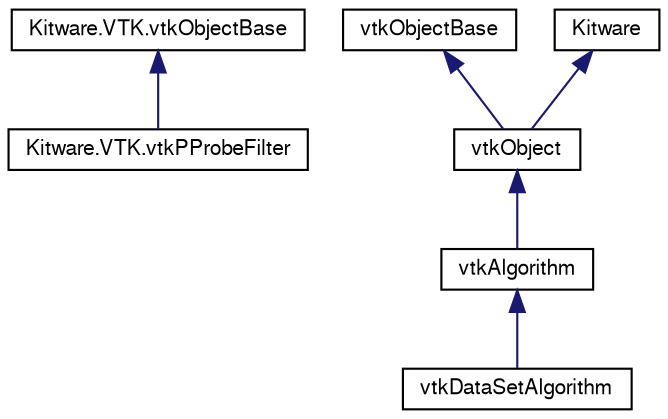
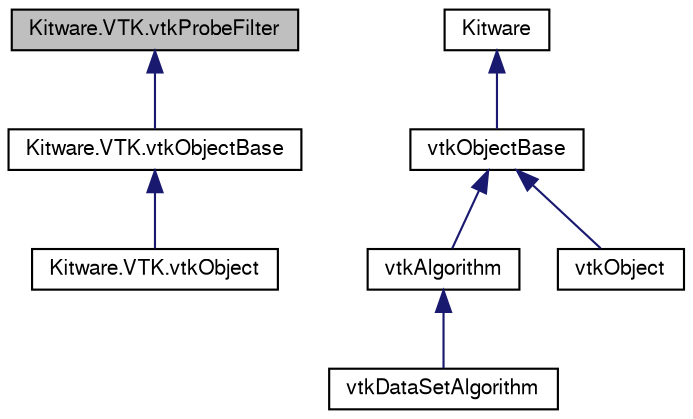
none -> (155, 30)
(555, 98) -> (497, 101)
(158, 150) -> (155, 269)
(517, 221) -> (466, 219)
